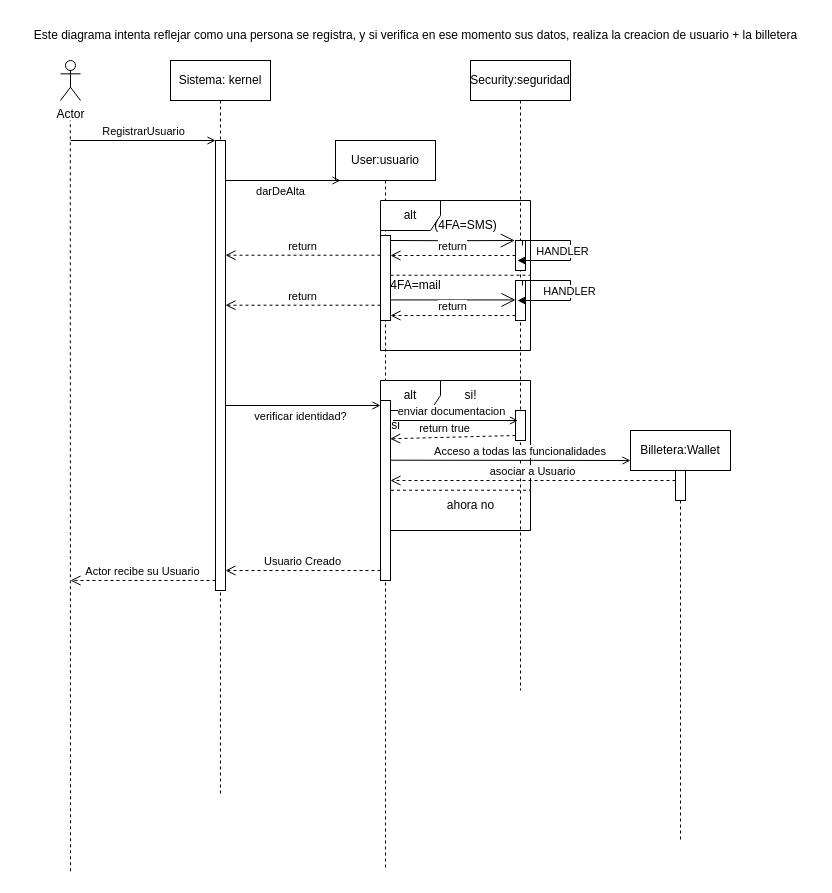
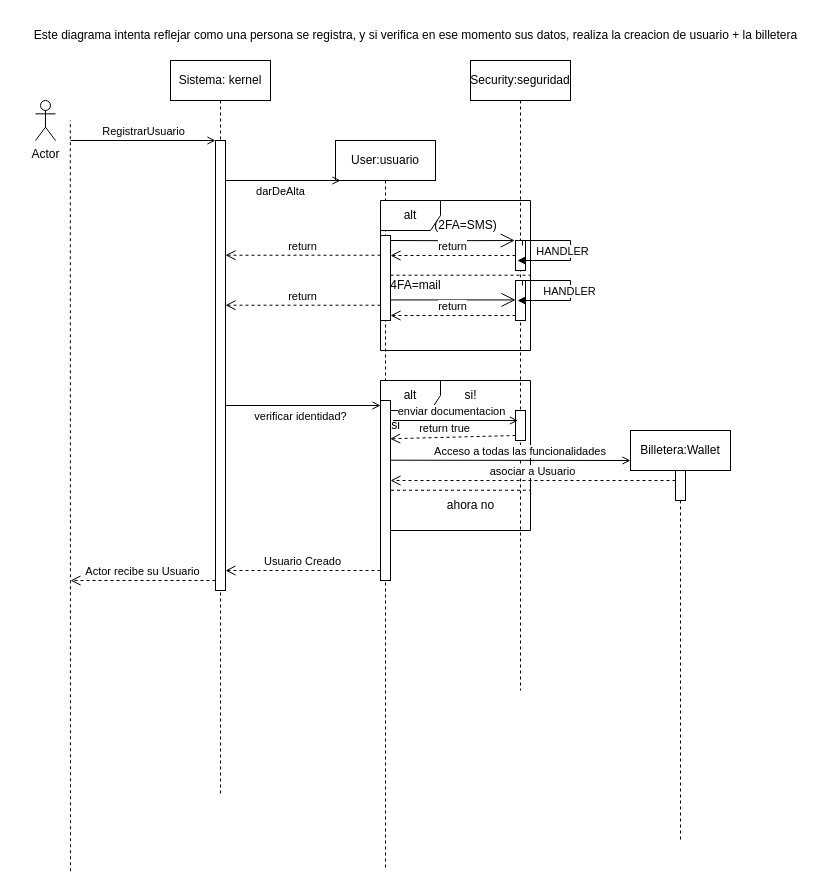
(71, 81) -> (46, 121)
(466, 226) -> (466, 226)
